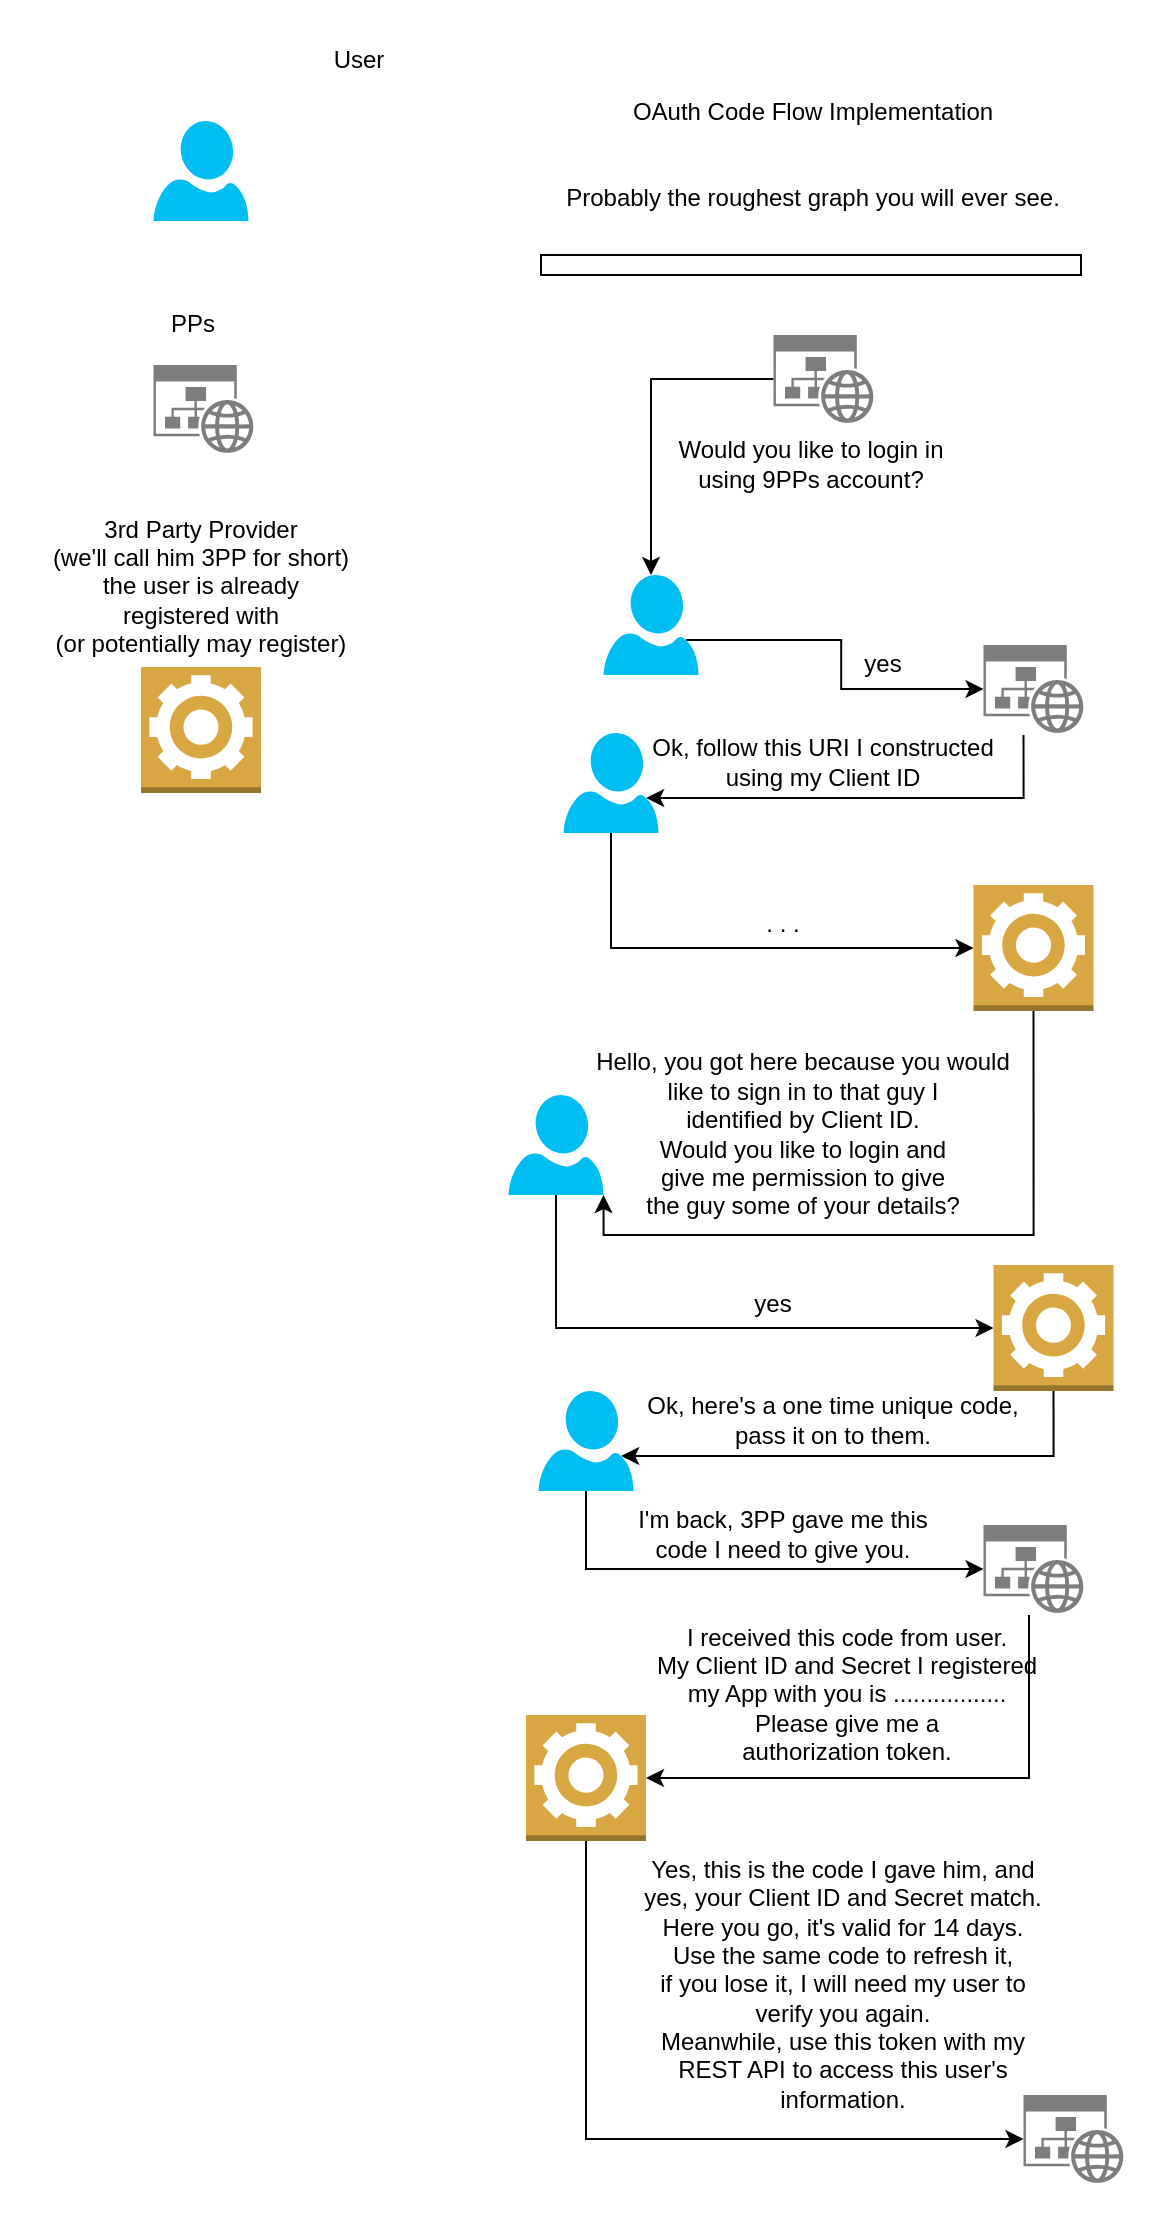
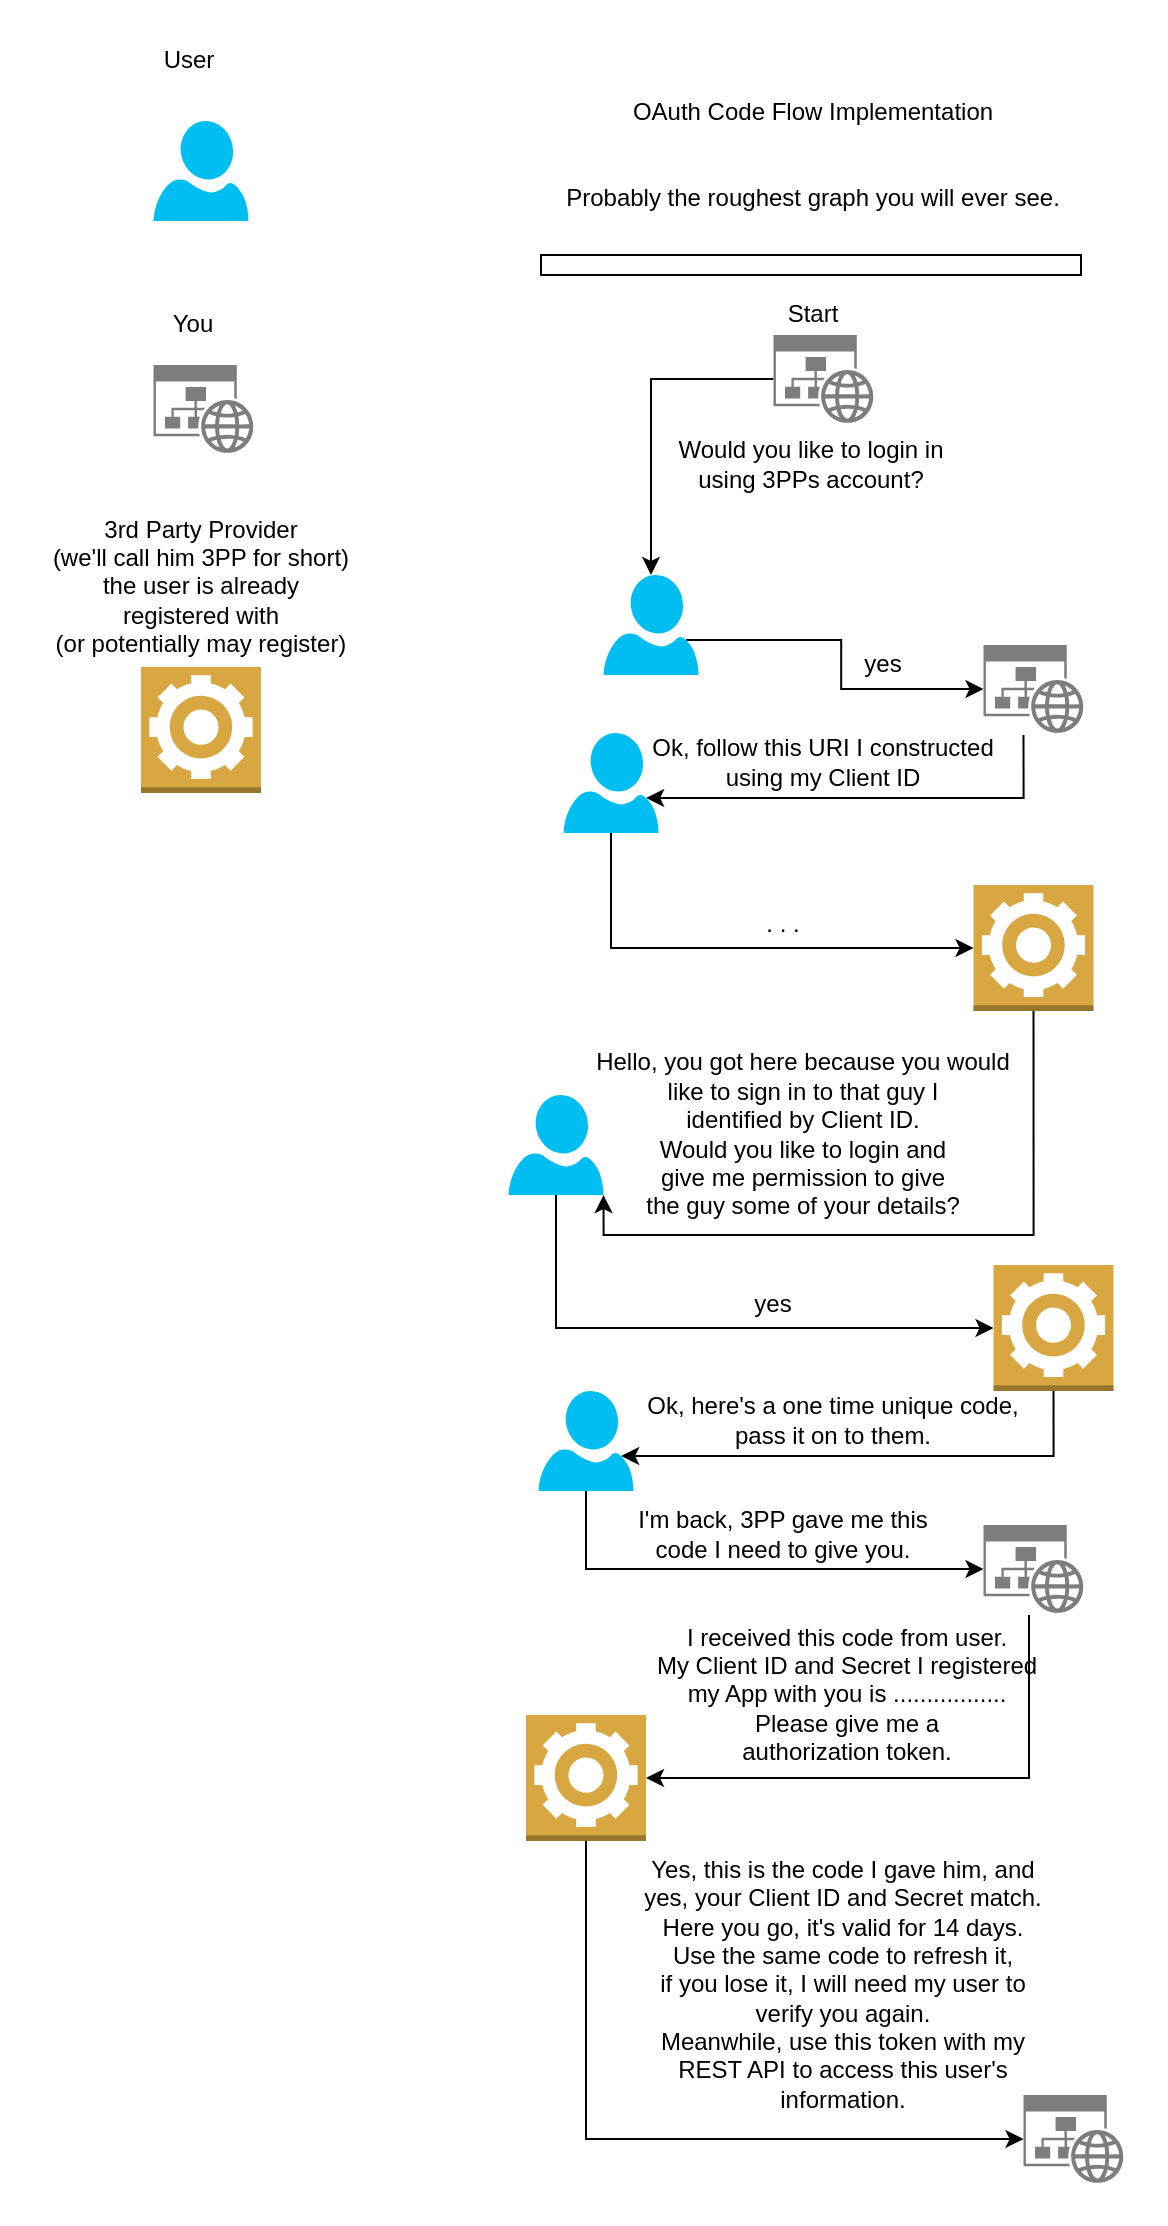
(359, 61) -> (189, 61)
none -> (814, 315)
(194, 325) -> (194, 325)
(812, 465) -> (812, 465)
